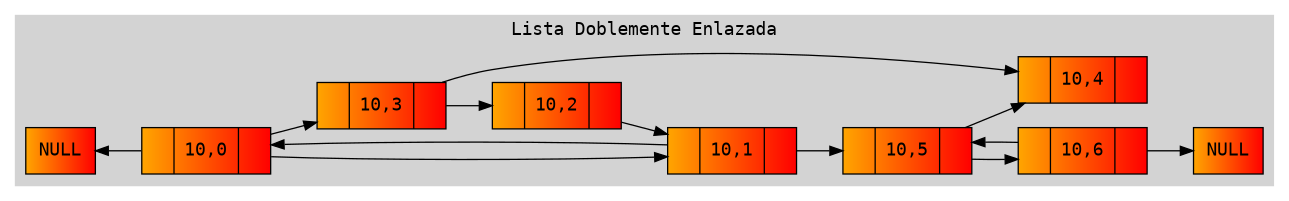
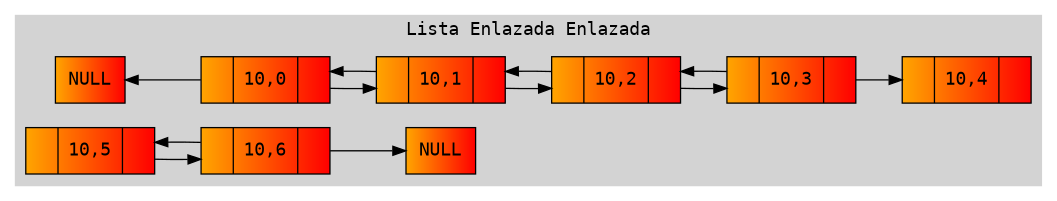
(644, 30) -> (528, 30)
(989, 118) -> none
(288, 130) -> (697, 89)
(813, 151) -> (522, 89)
